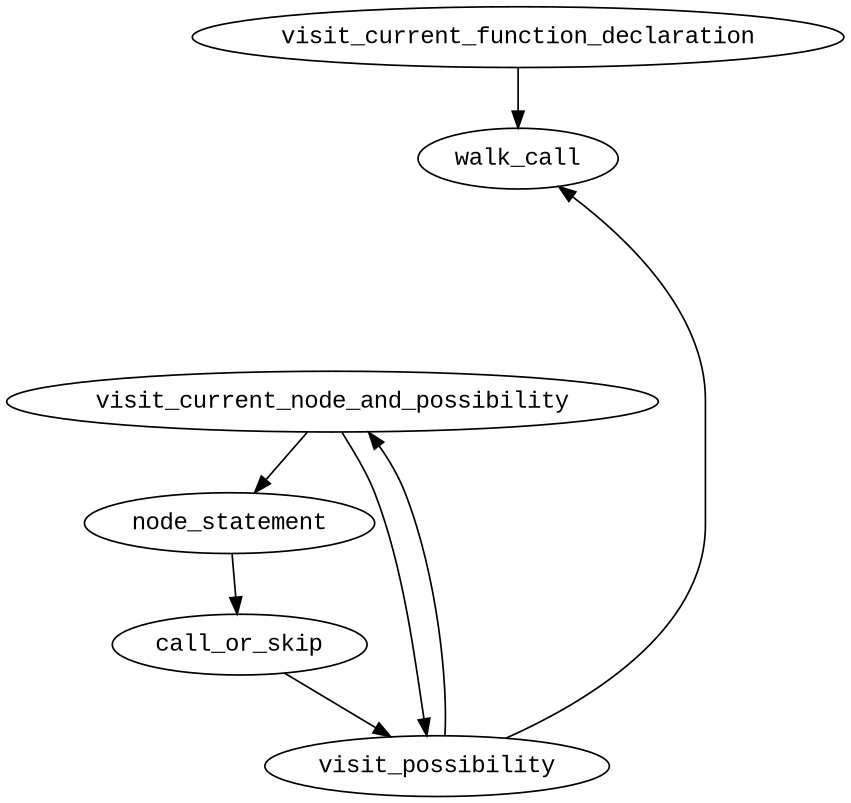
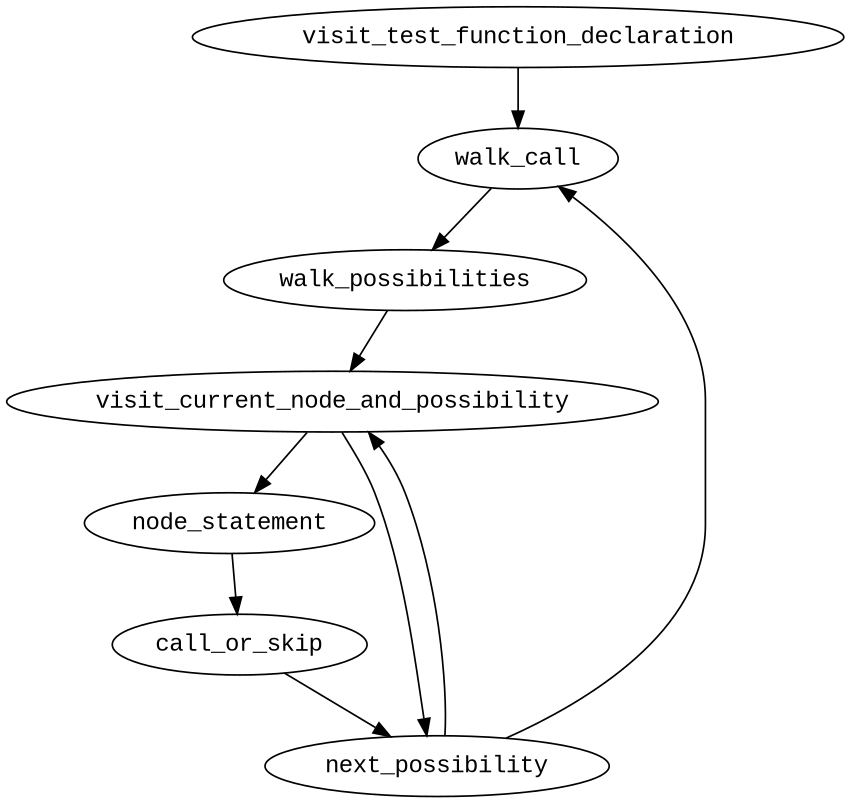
(518, 37) -> (518, 37)
none -> (405, 280)
(437, 766) -> (437, 766)
